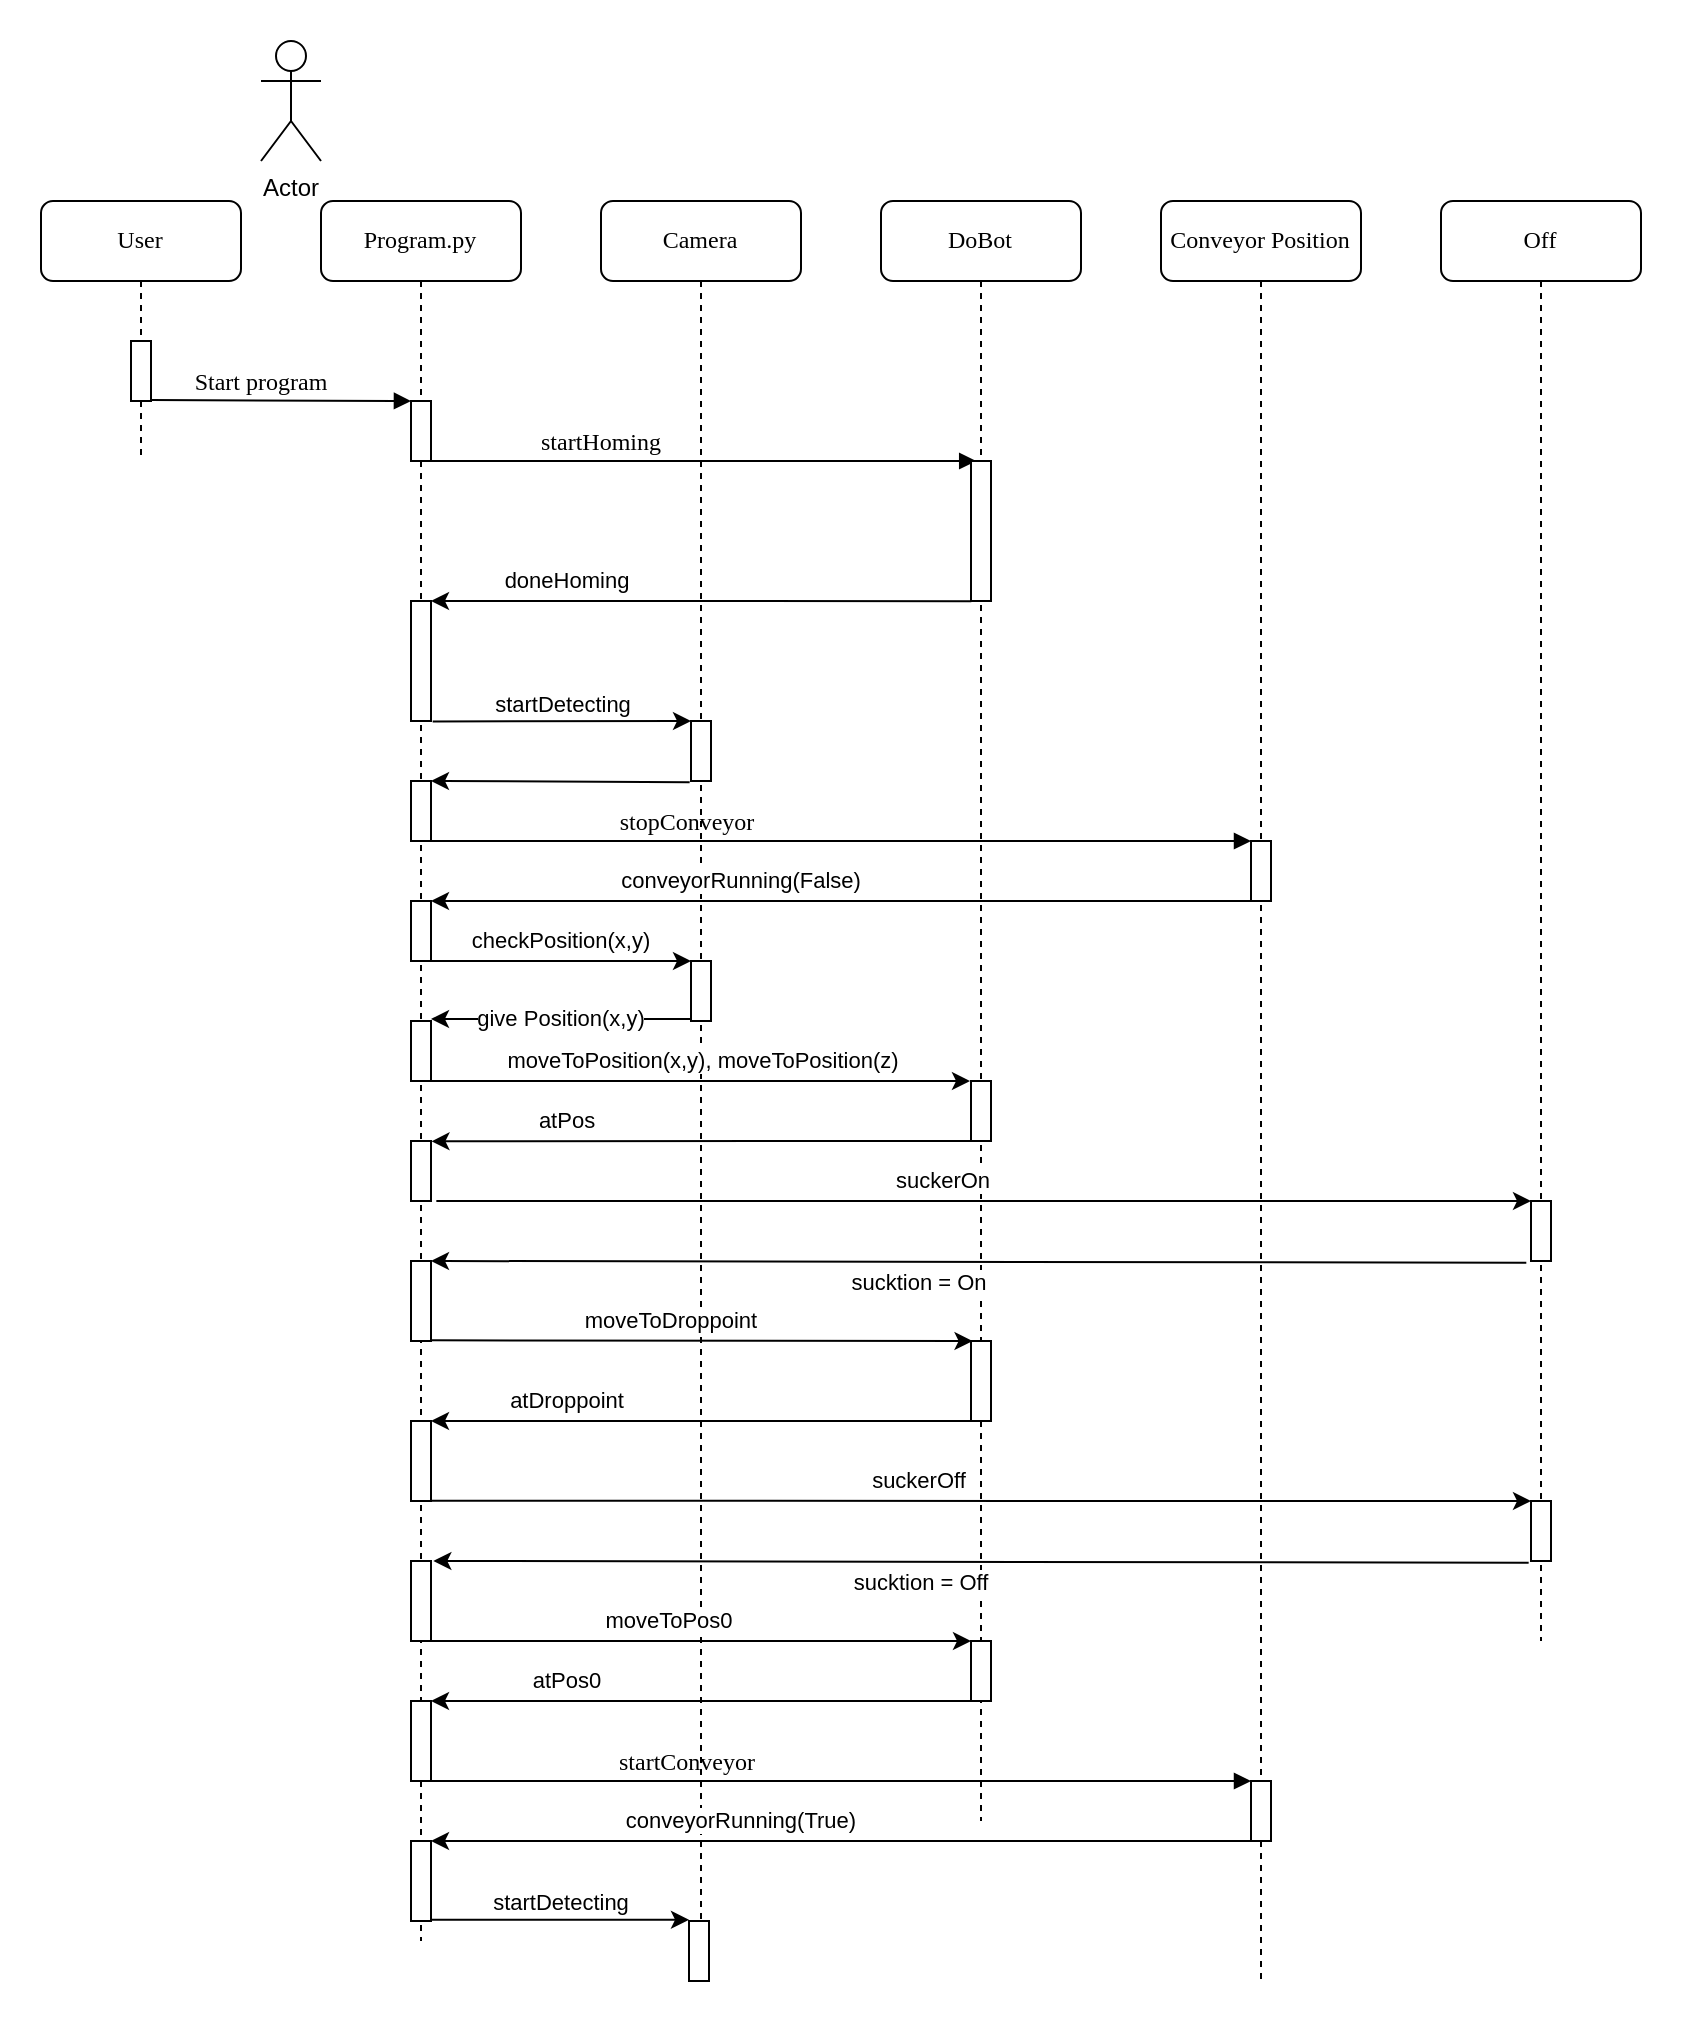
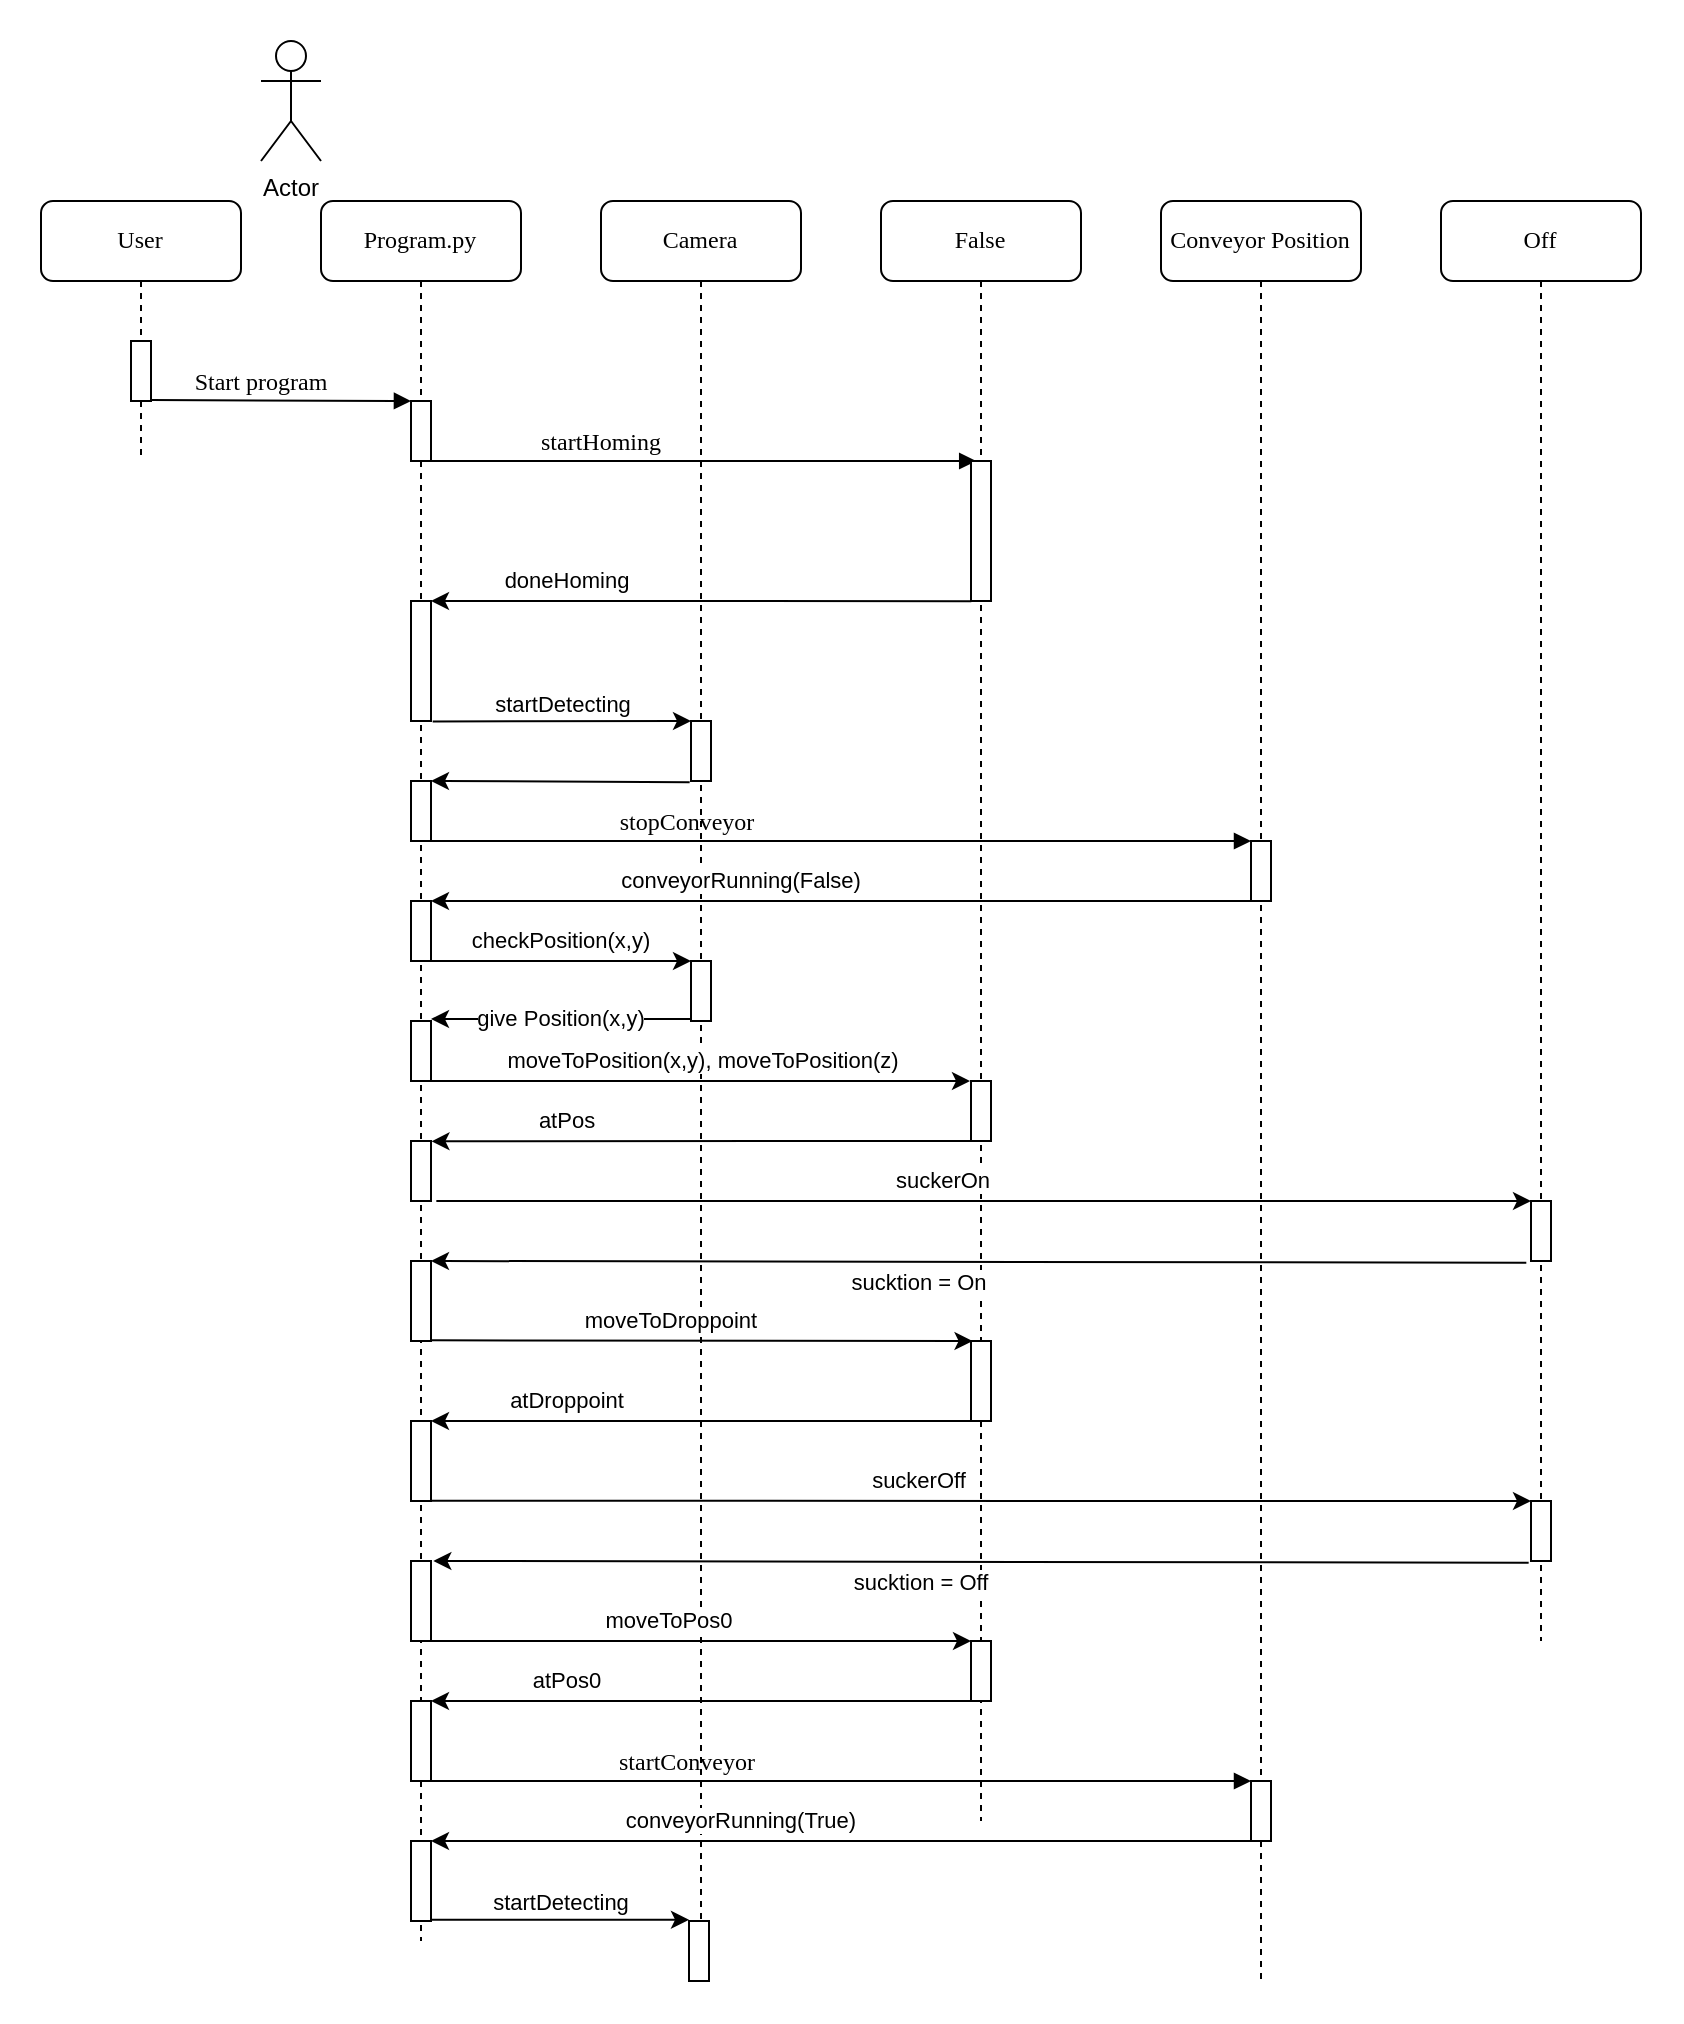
(981, 241) -> (981, 241)
